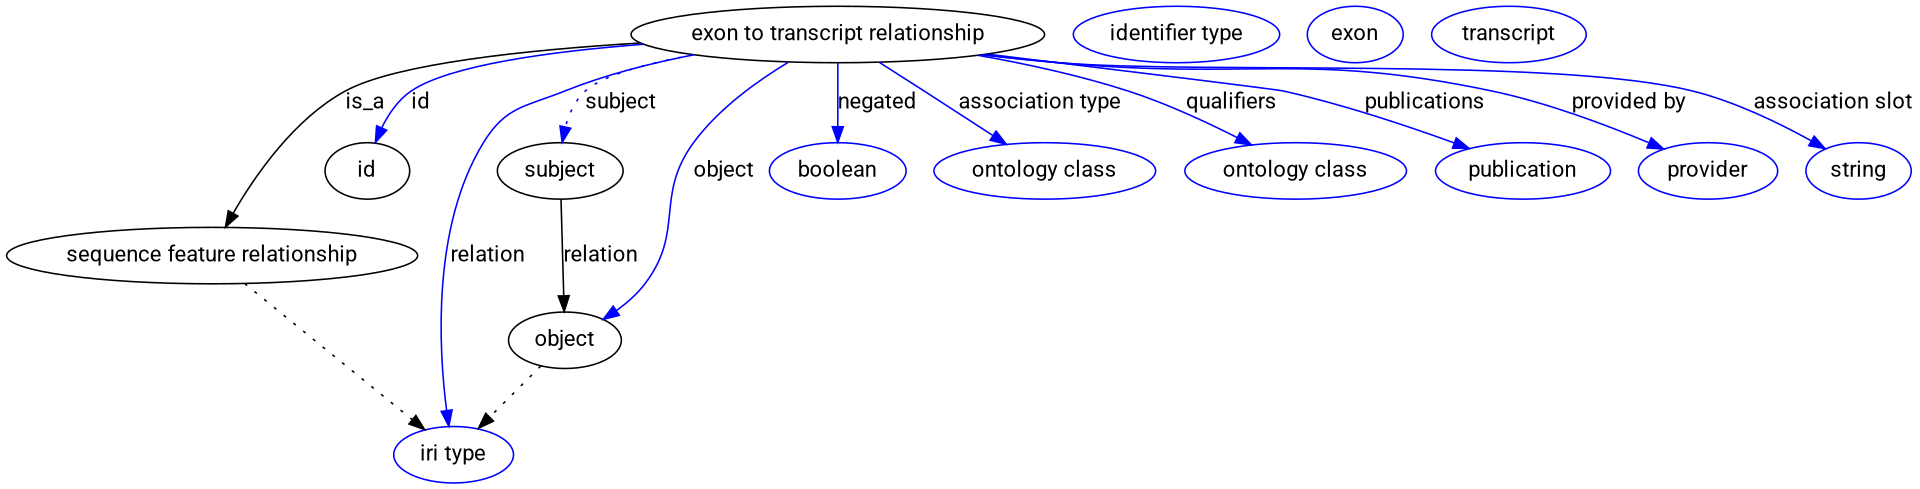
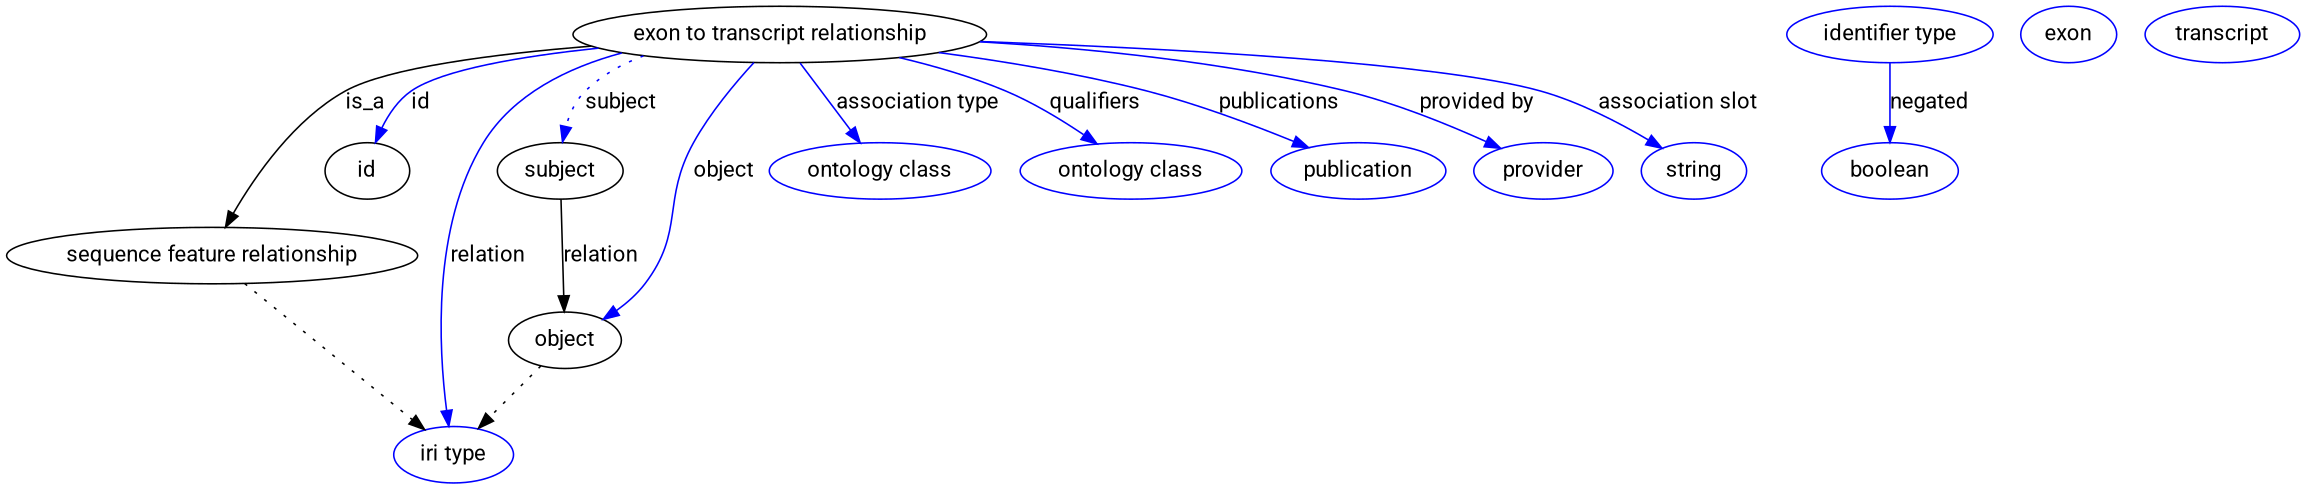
(838, 95) -> (1890, 95)
